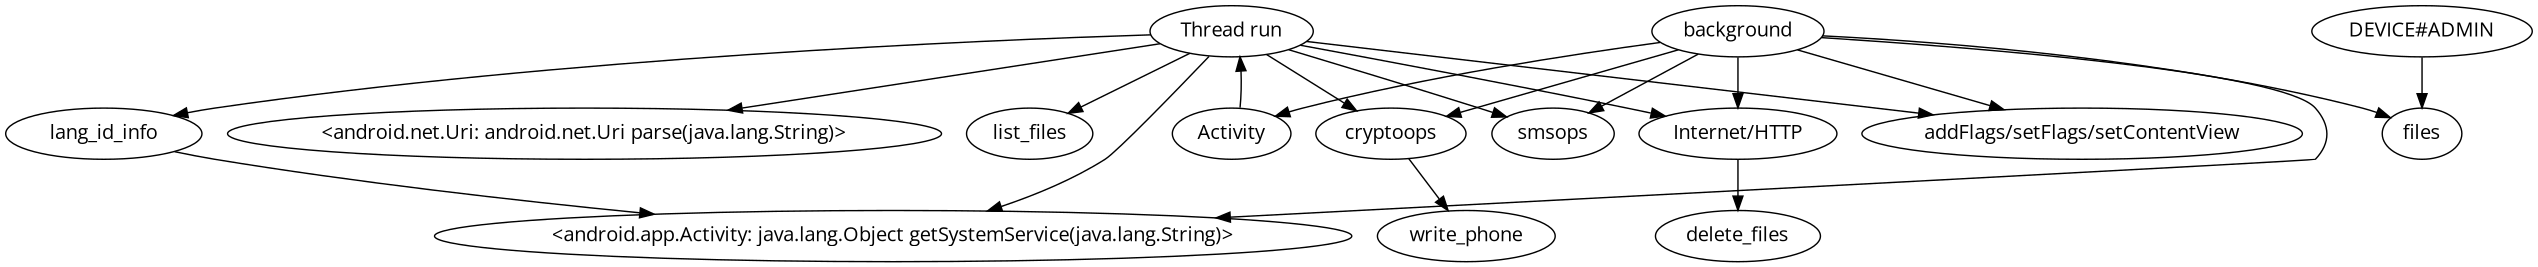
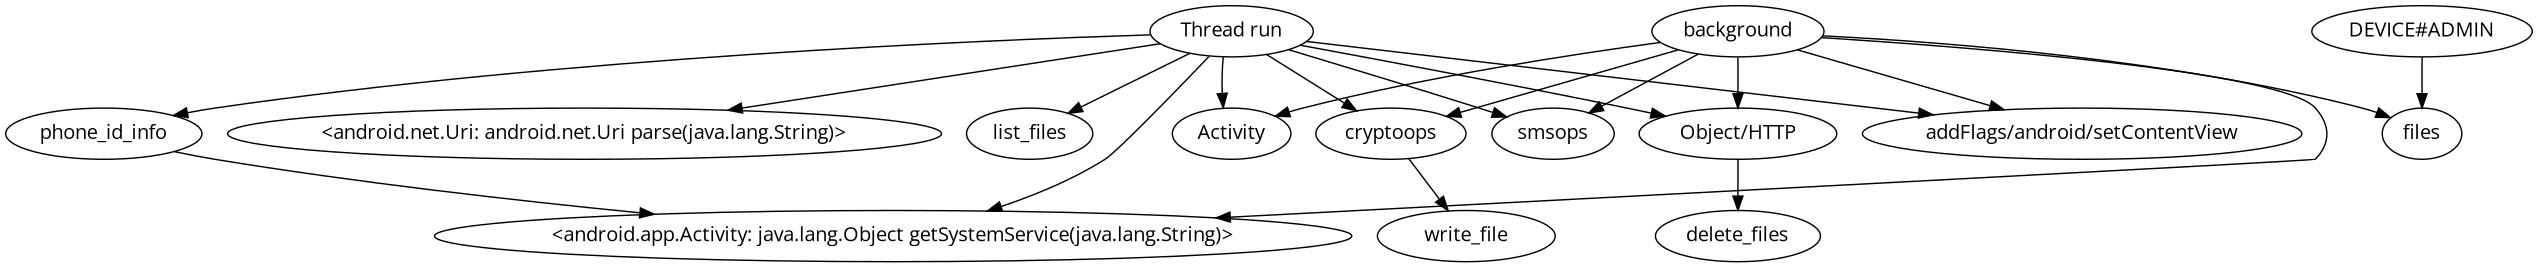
(1241, 89) -> (1222, 75)
(104, 134) -> (104, 134)
(1738, 134) -> (1738, 134)
(2082, 134) -> (2082, 134)
(1466, 236) -> (1466, 236)
